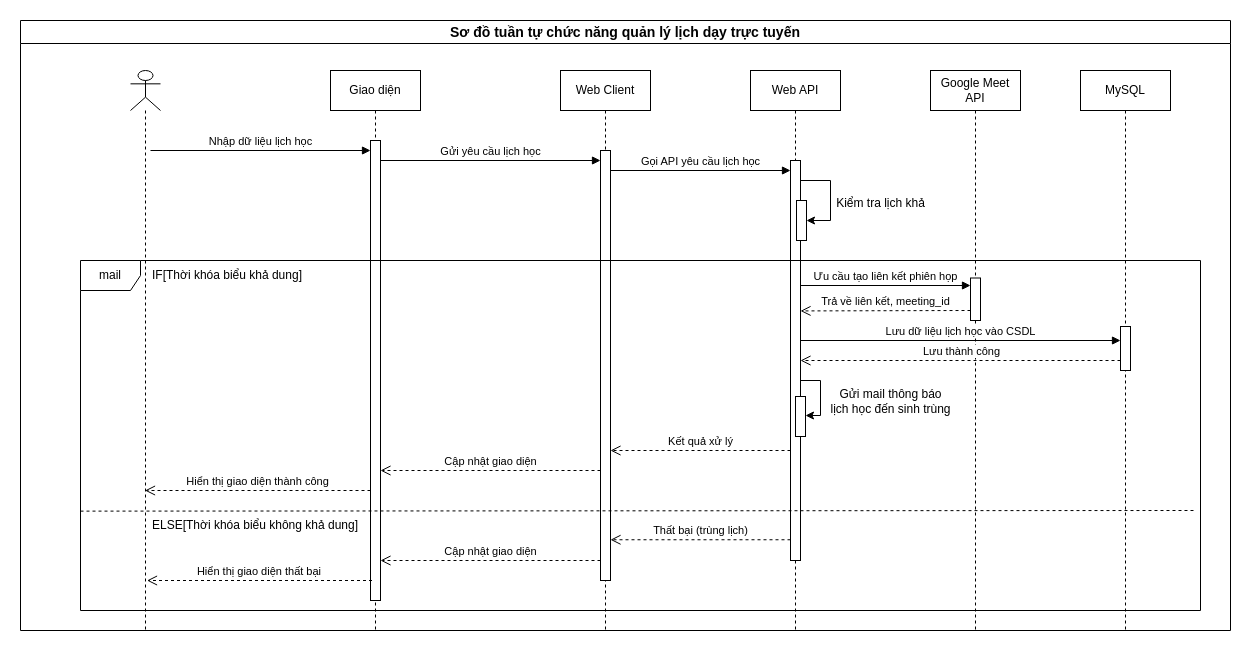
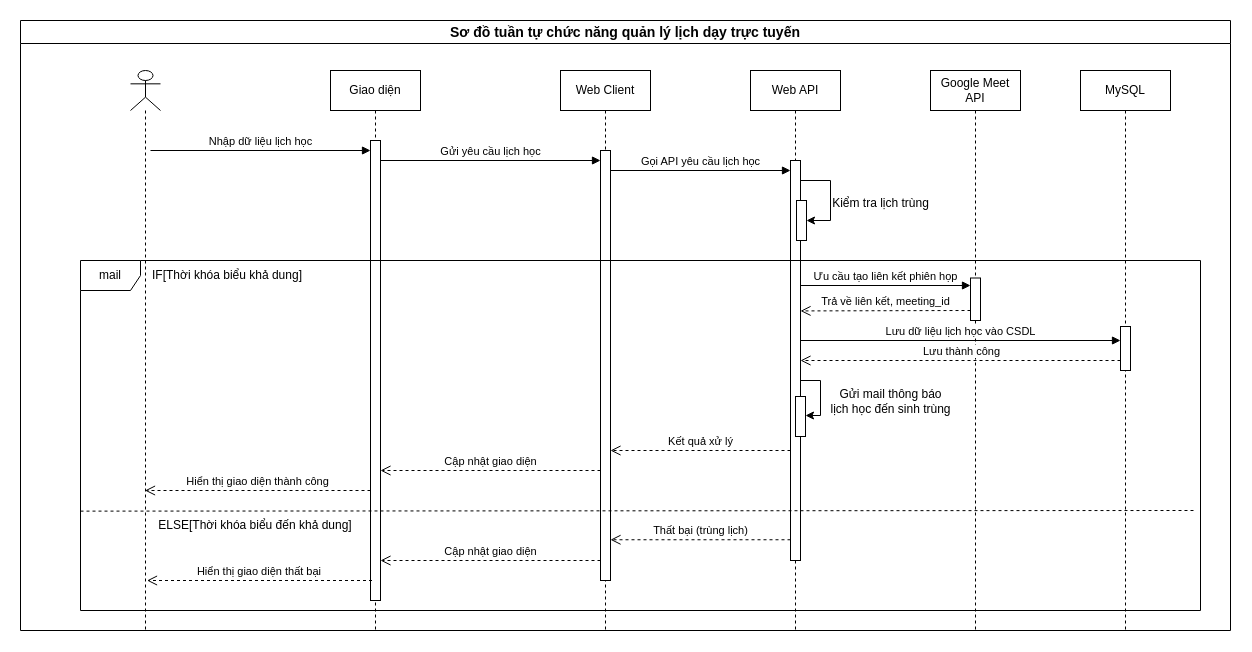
(881, 204) -> (881, 204)
(256, 526) -> (256, 526)
